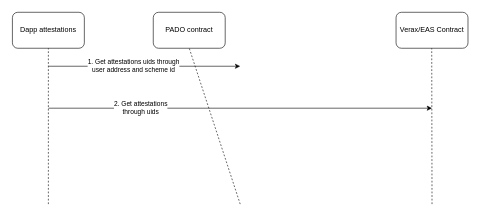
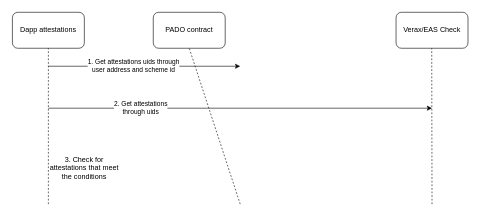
(432, 30) -> (432, 30)
none -> (84, 168)
